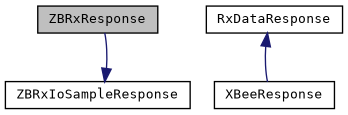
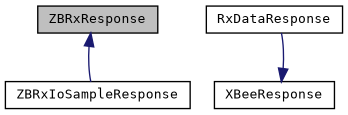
(107, 51) -> (89, 64)
(265, 64) -> (283, 51)
